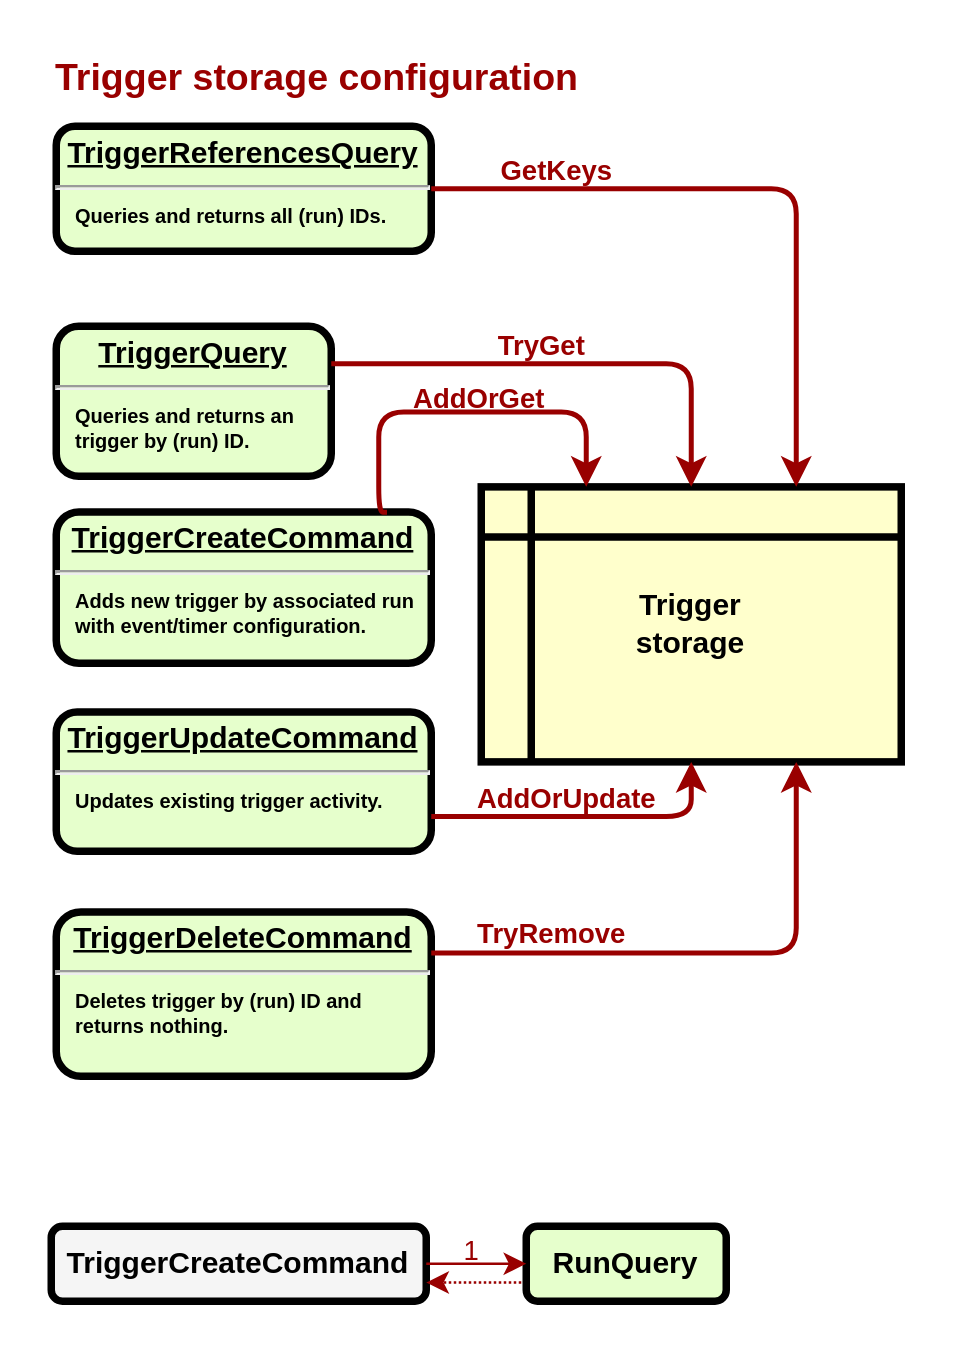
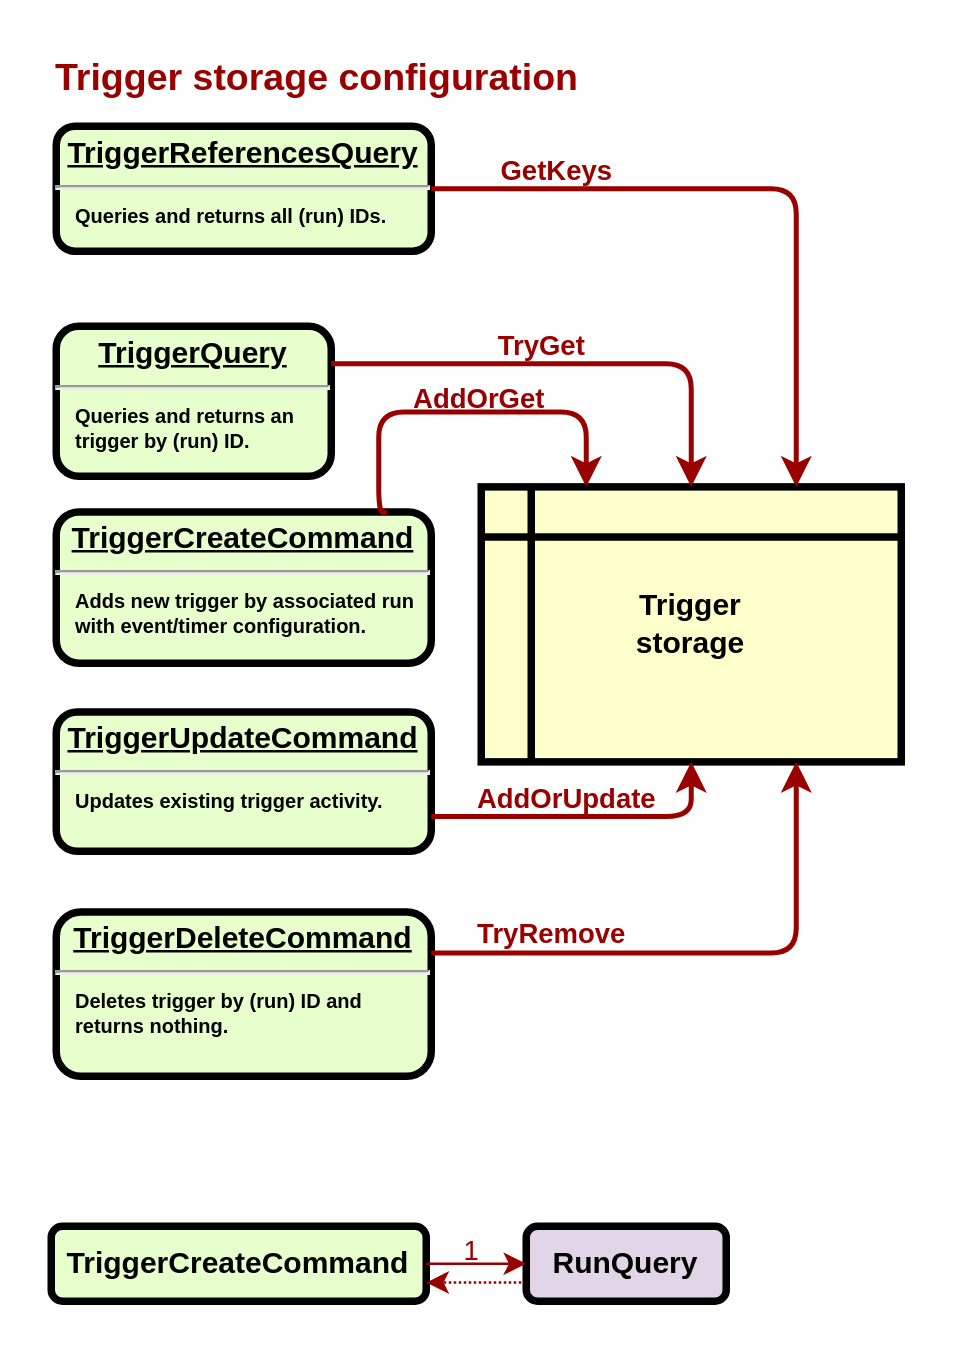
(239, 1264) -> (239, 1264)
(626, 1264) -> (626, 1264)
